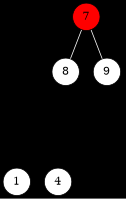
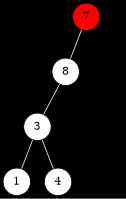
(107, 72) -> none
none -> (37, 127)
